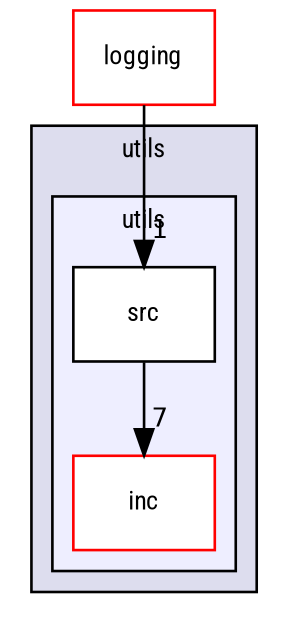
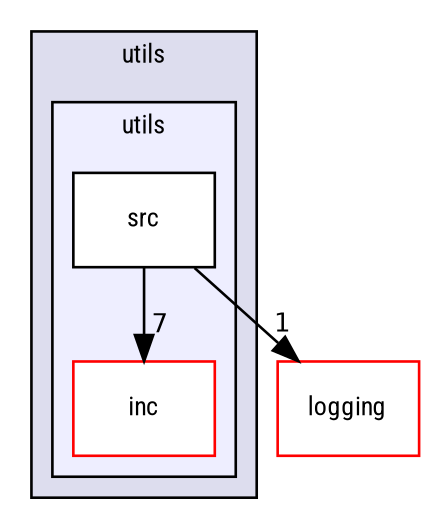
(144, 173) -> (220, 291)
